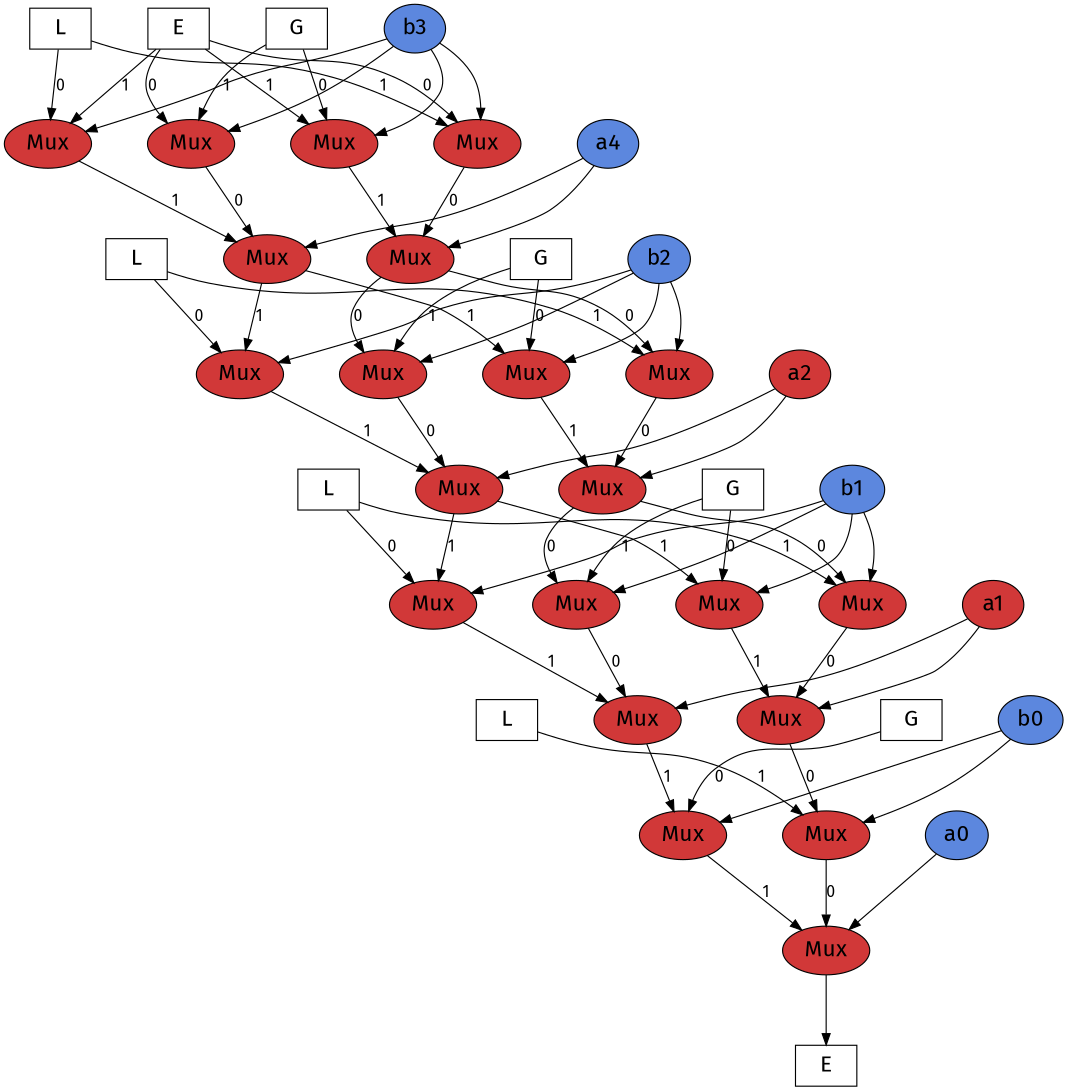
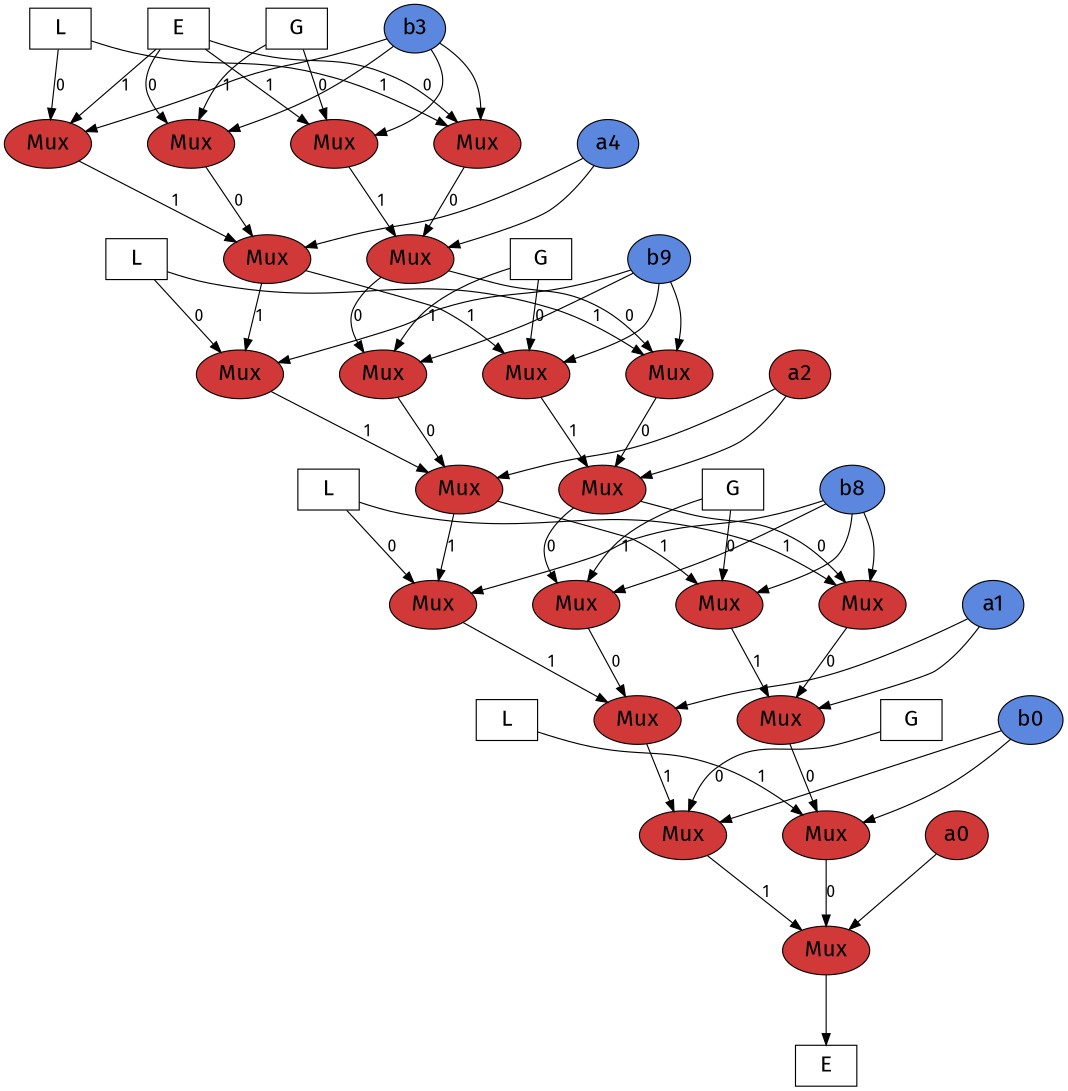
(659, 259) -> (659, 259)
(852, 490) -> (852, 490)
(993, 605) -> (993, 605)
(957, 835) -> (957, 835)
